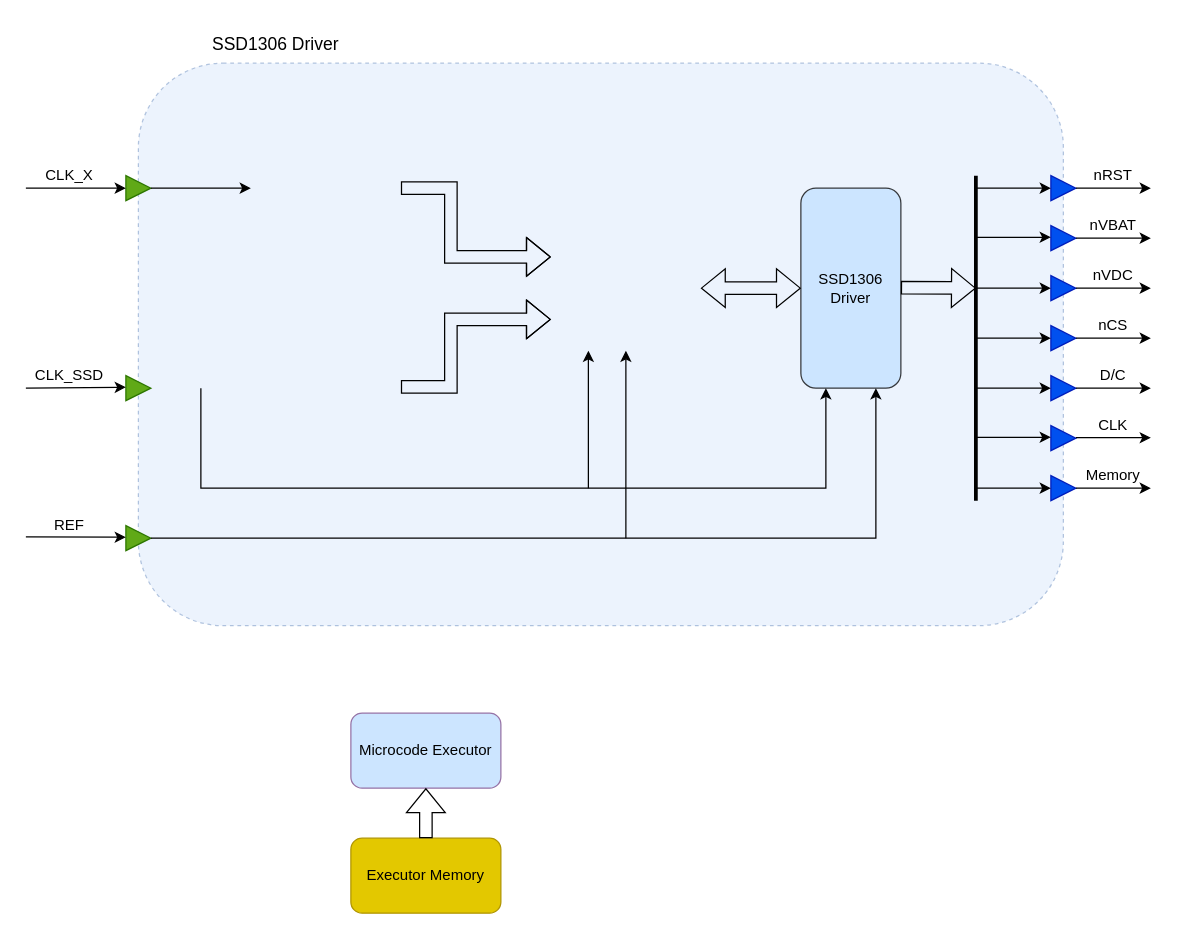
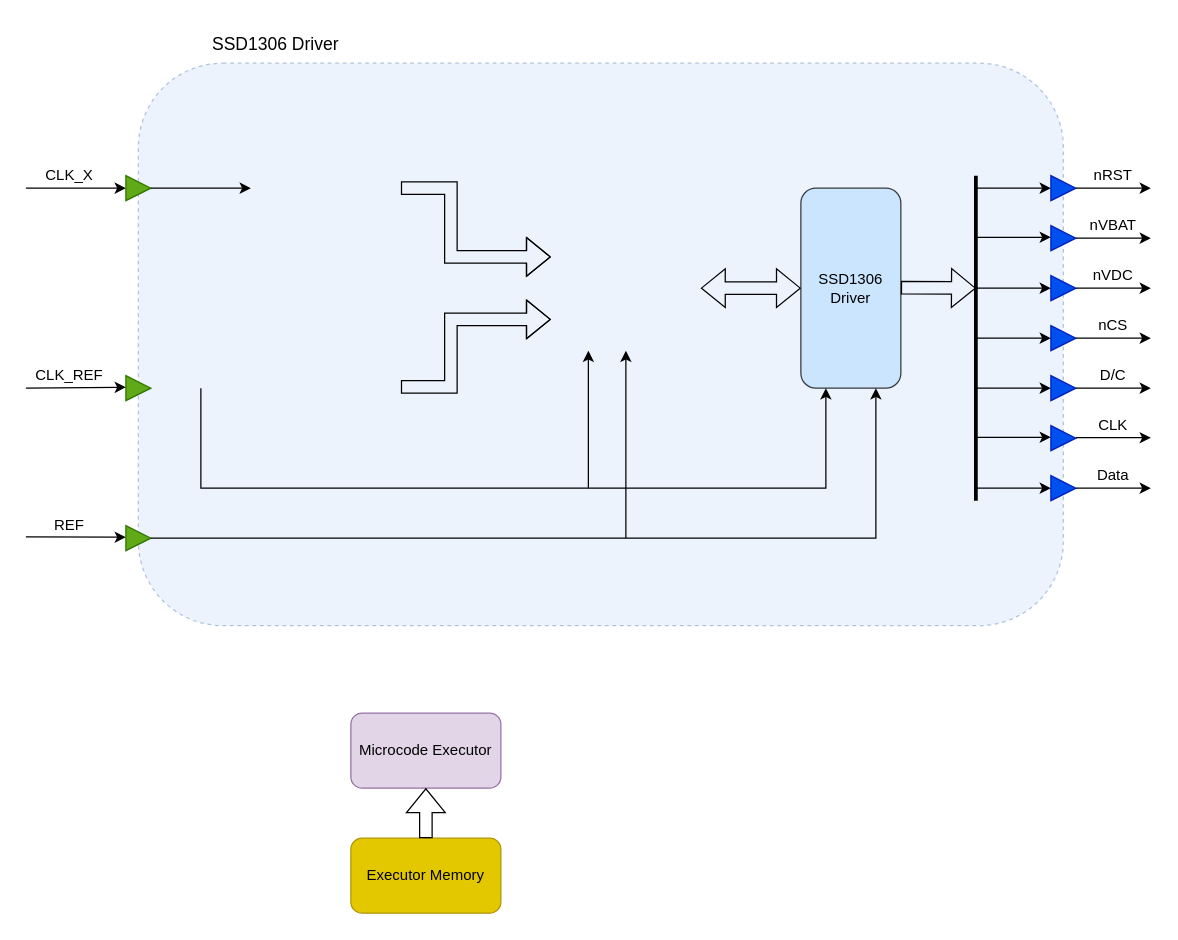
(69, 376) -> (69, 376)
(1113, 476) -> (1113, 476)
(426, 751) -> (426, 751)
